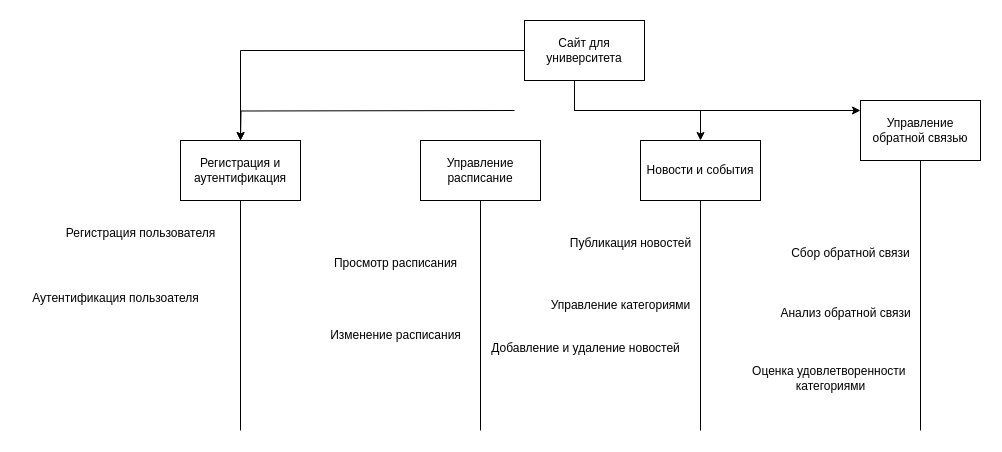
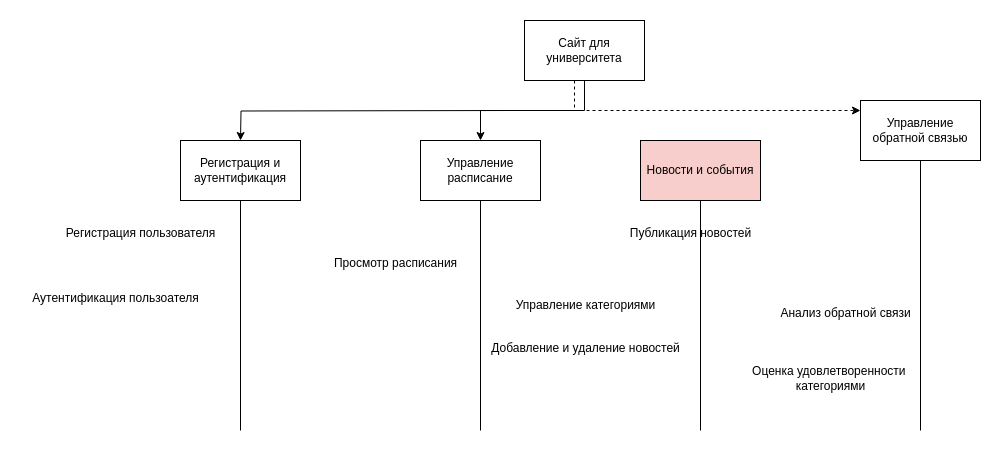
(354, 51) -> (545, 111)
(777, 111) -> (777, 111)
(701, 123) -> none
(701, 171) -> (701, 171)
(631, 244) -> (691, 234)
(851, 254) -> none
(621, 306) -> (586, 306)
(396, 336) -> none
